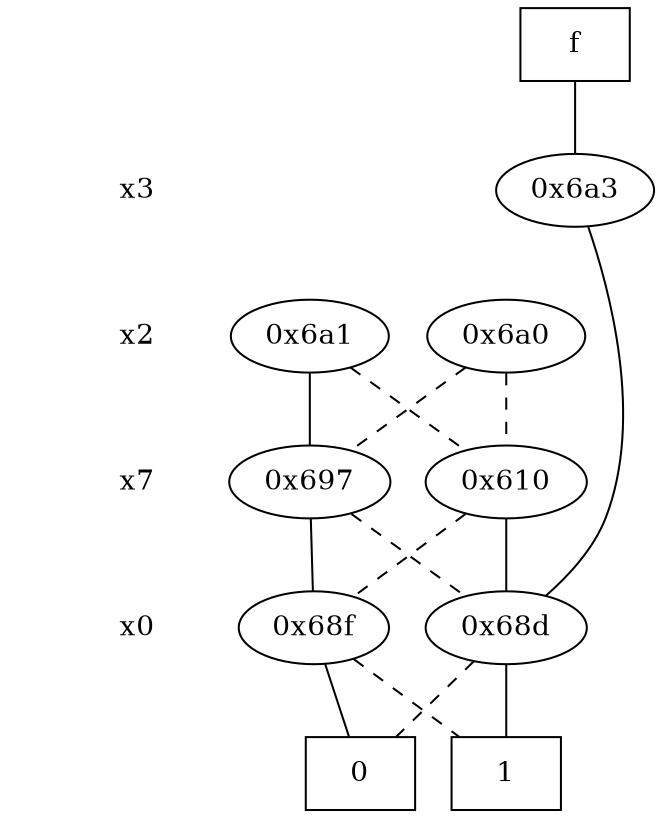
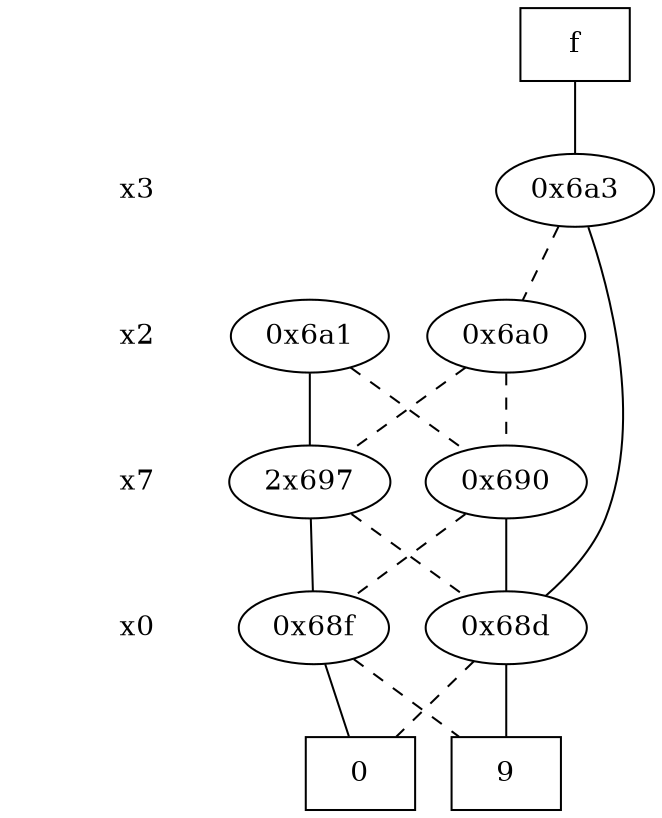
none -> (541, 263)
(310, 482) -> (310, 482)
(506, 482) -> (506, 482)
(506, 774) -> (506, 774)
